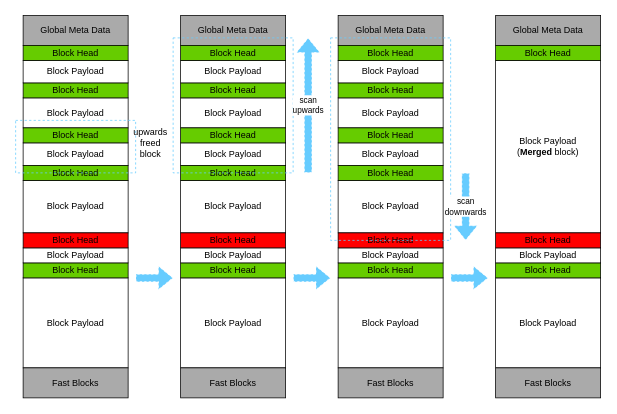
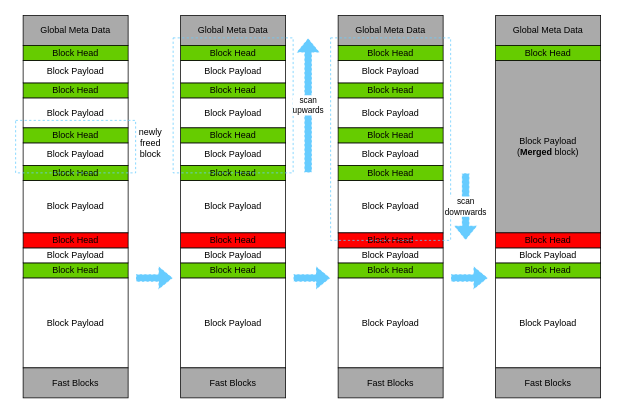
(150, 143) -> (150, 143)
(548, 147) -> (548, 147)
